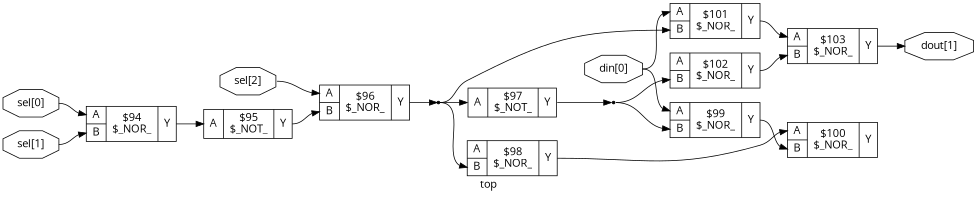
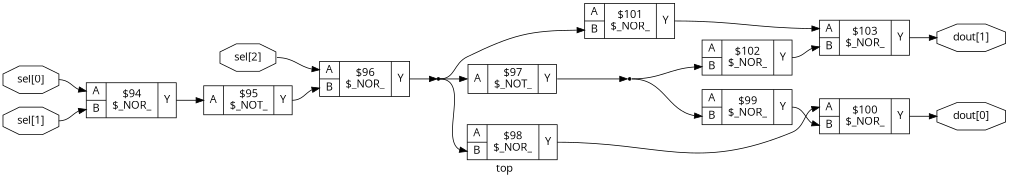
(614, 69) -> none
none -> (971, 116)
